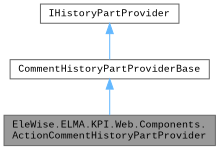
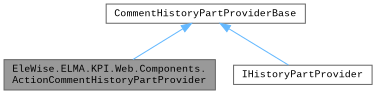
(110, 47) -> (259, 47)
